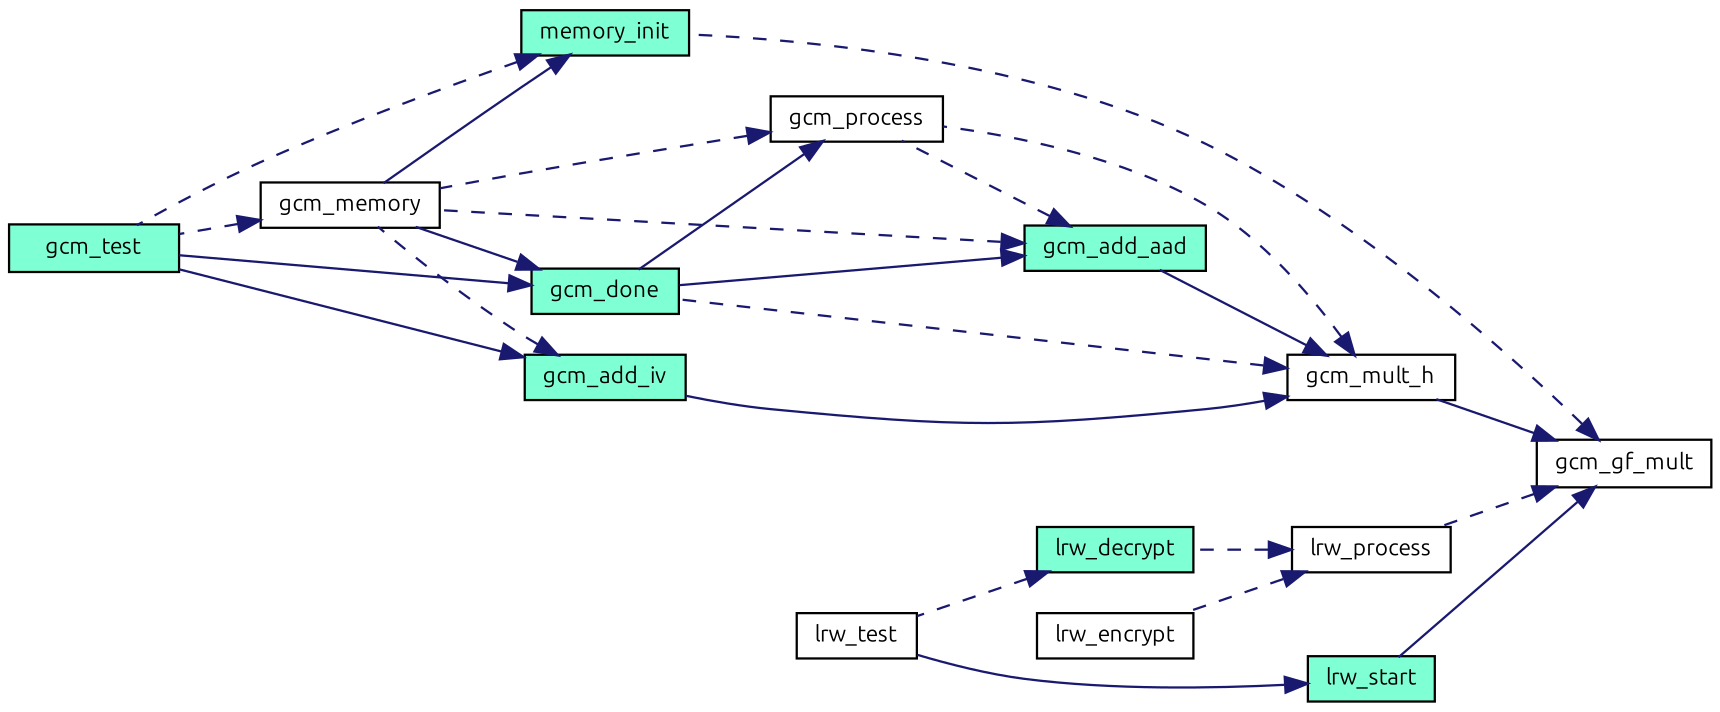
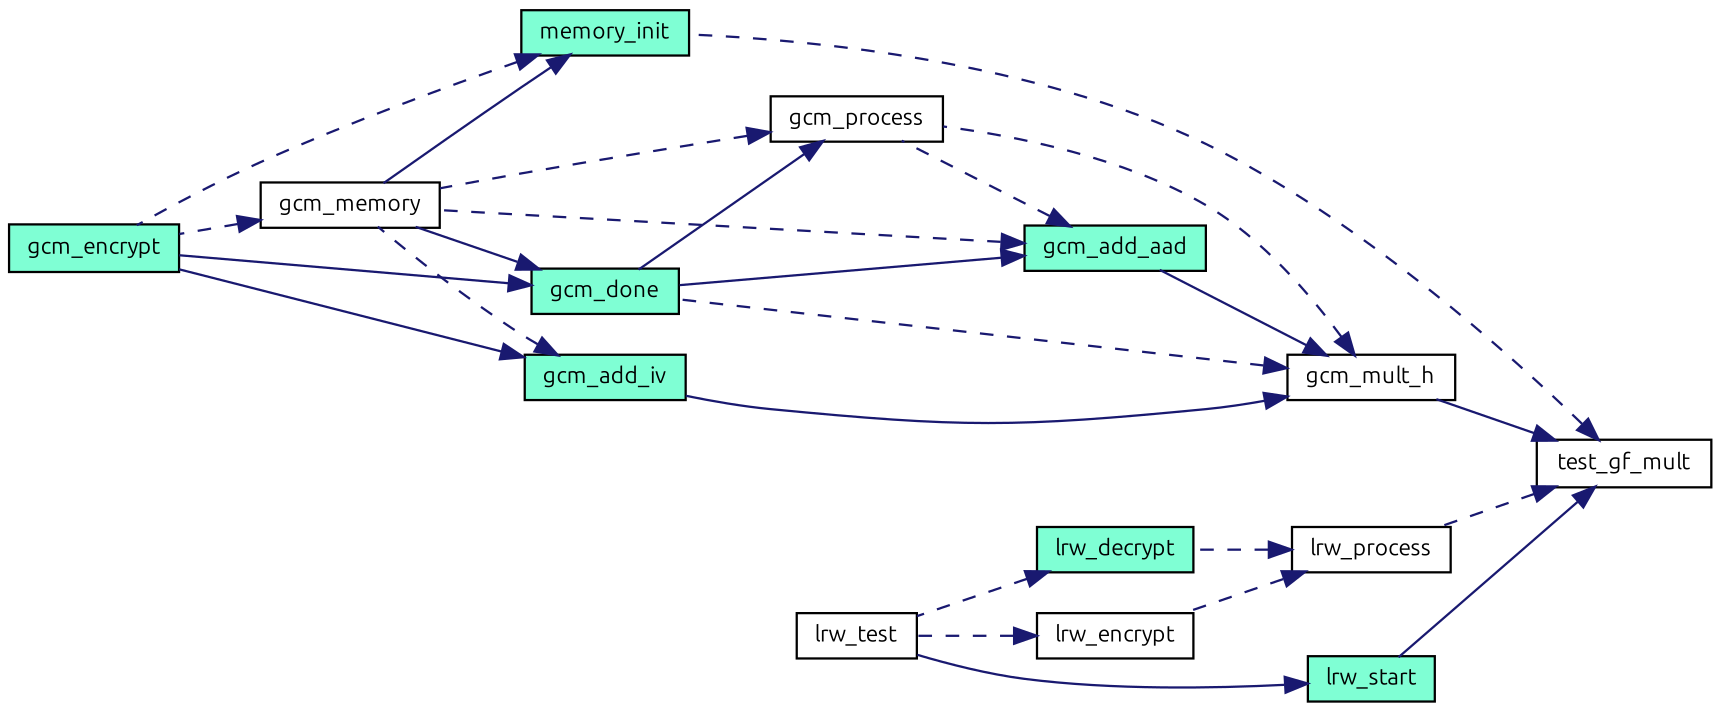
(94, 248) -> (94, 248)
(1624, 464) -> (1624, 464)
none -> (966, 636)
